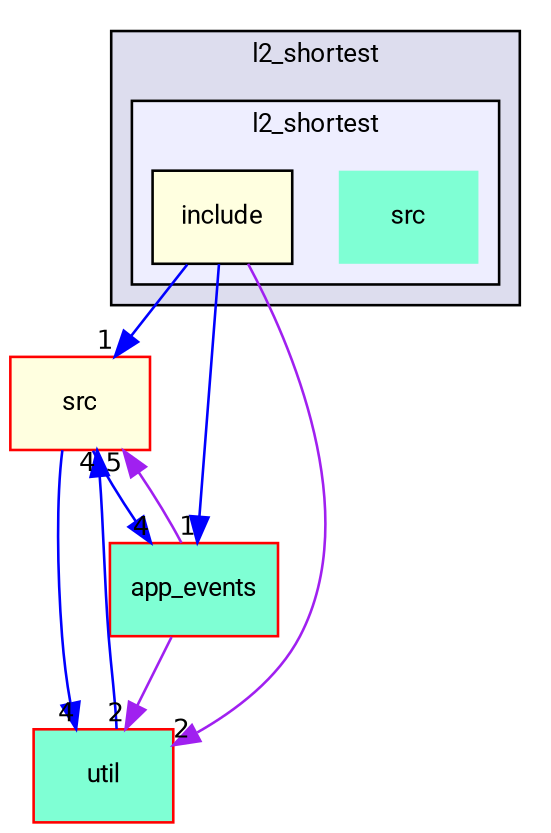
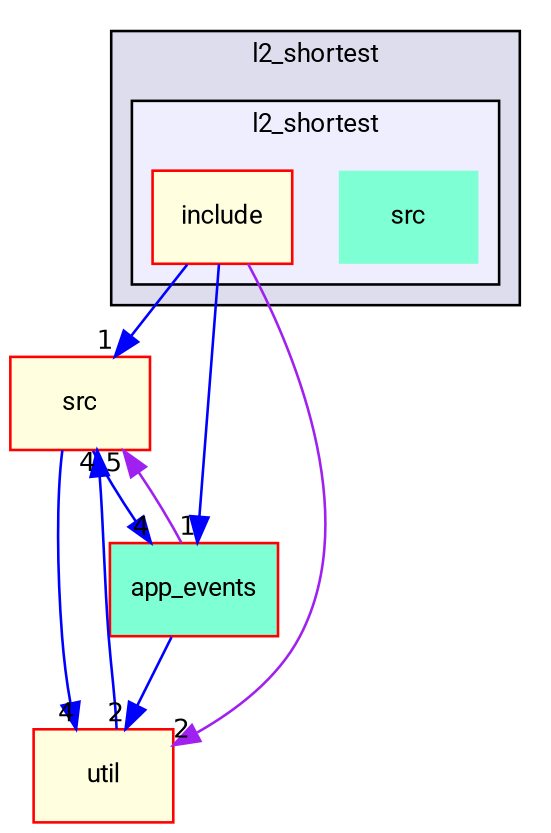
(222, 217) -> (222, 217)
(154, 671) -> (154, 671)
(103, 776) -> (103, 776)
